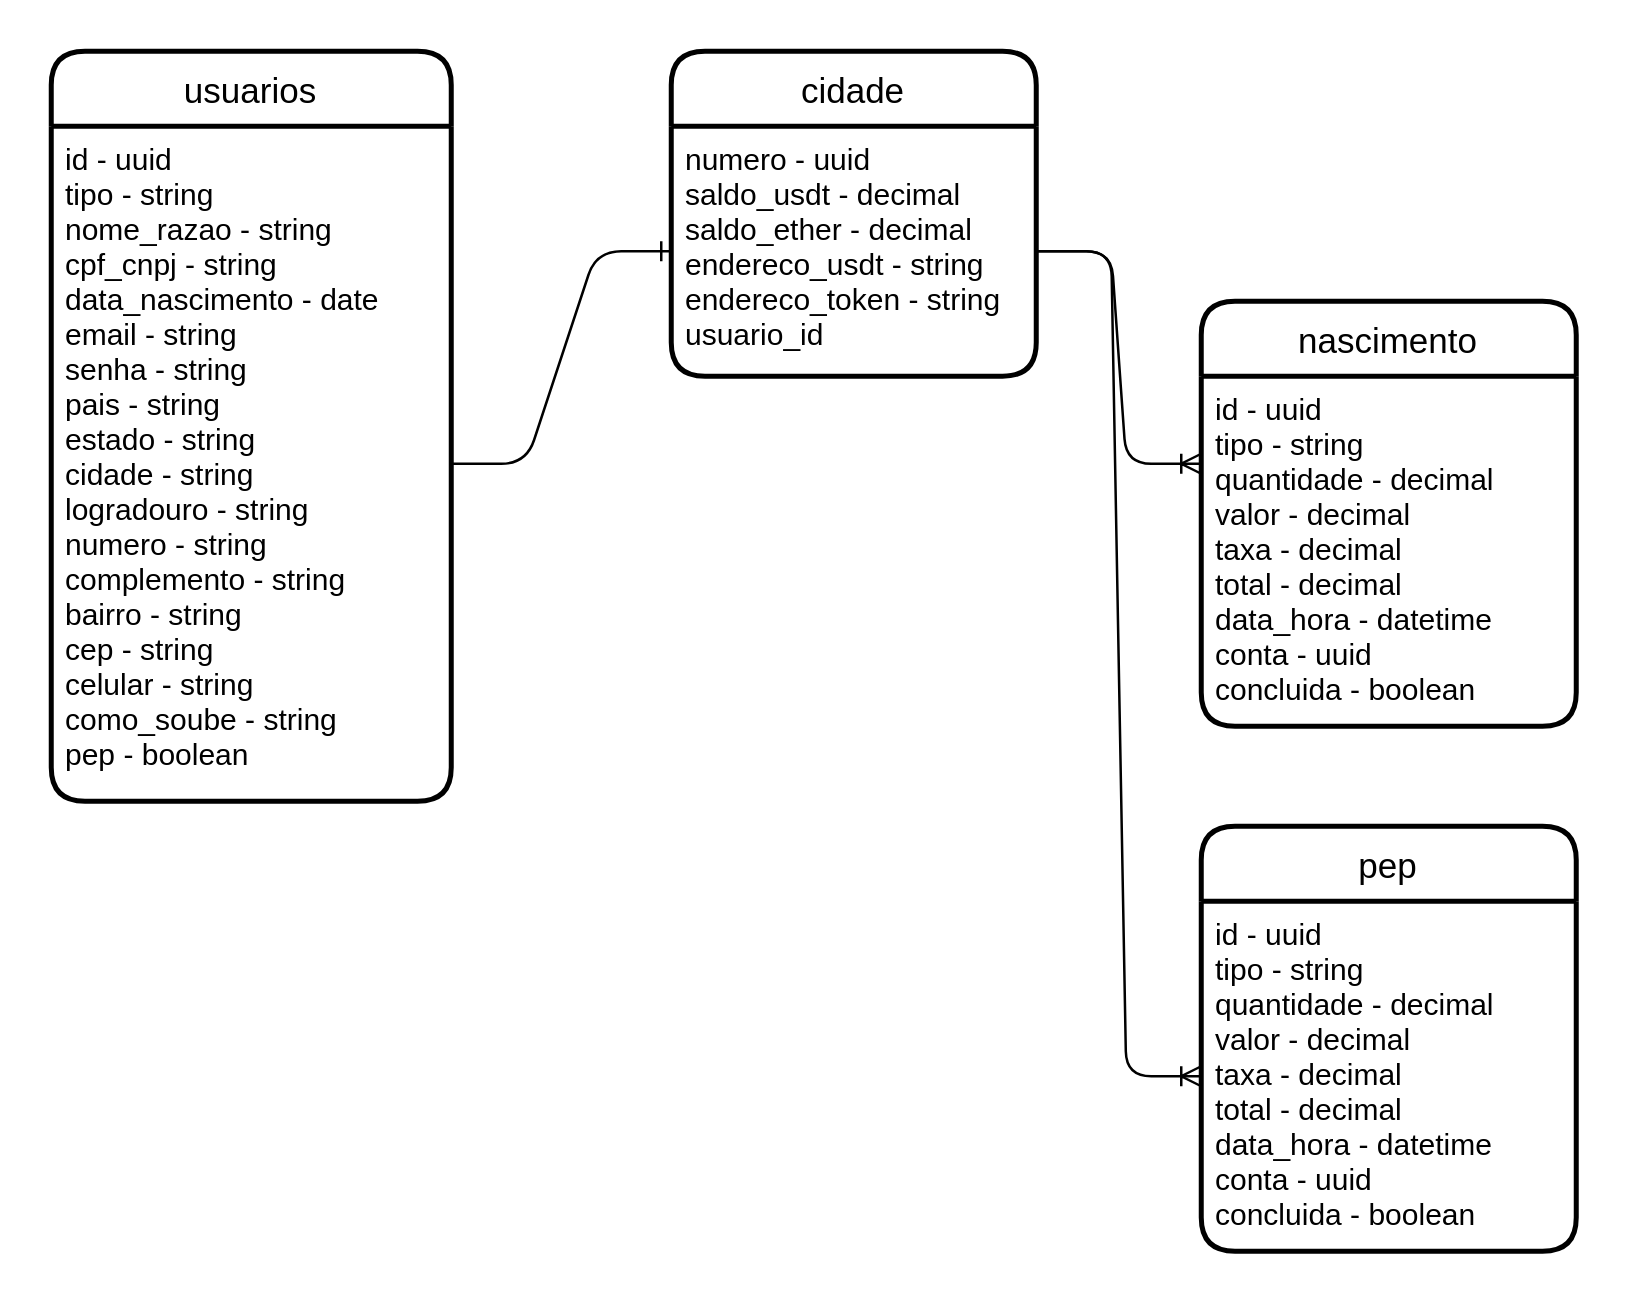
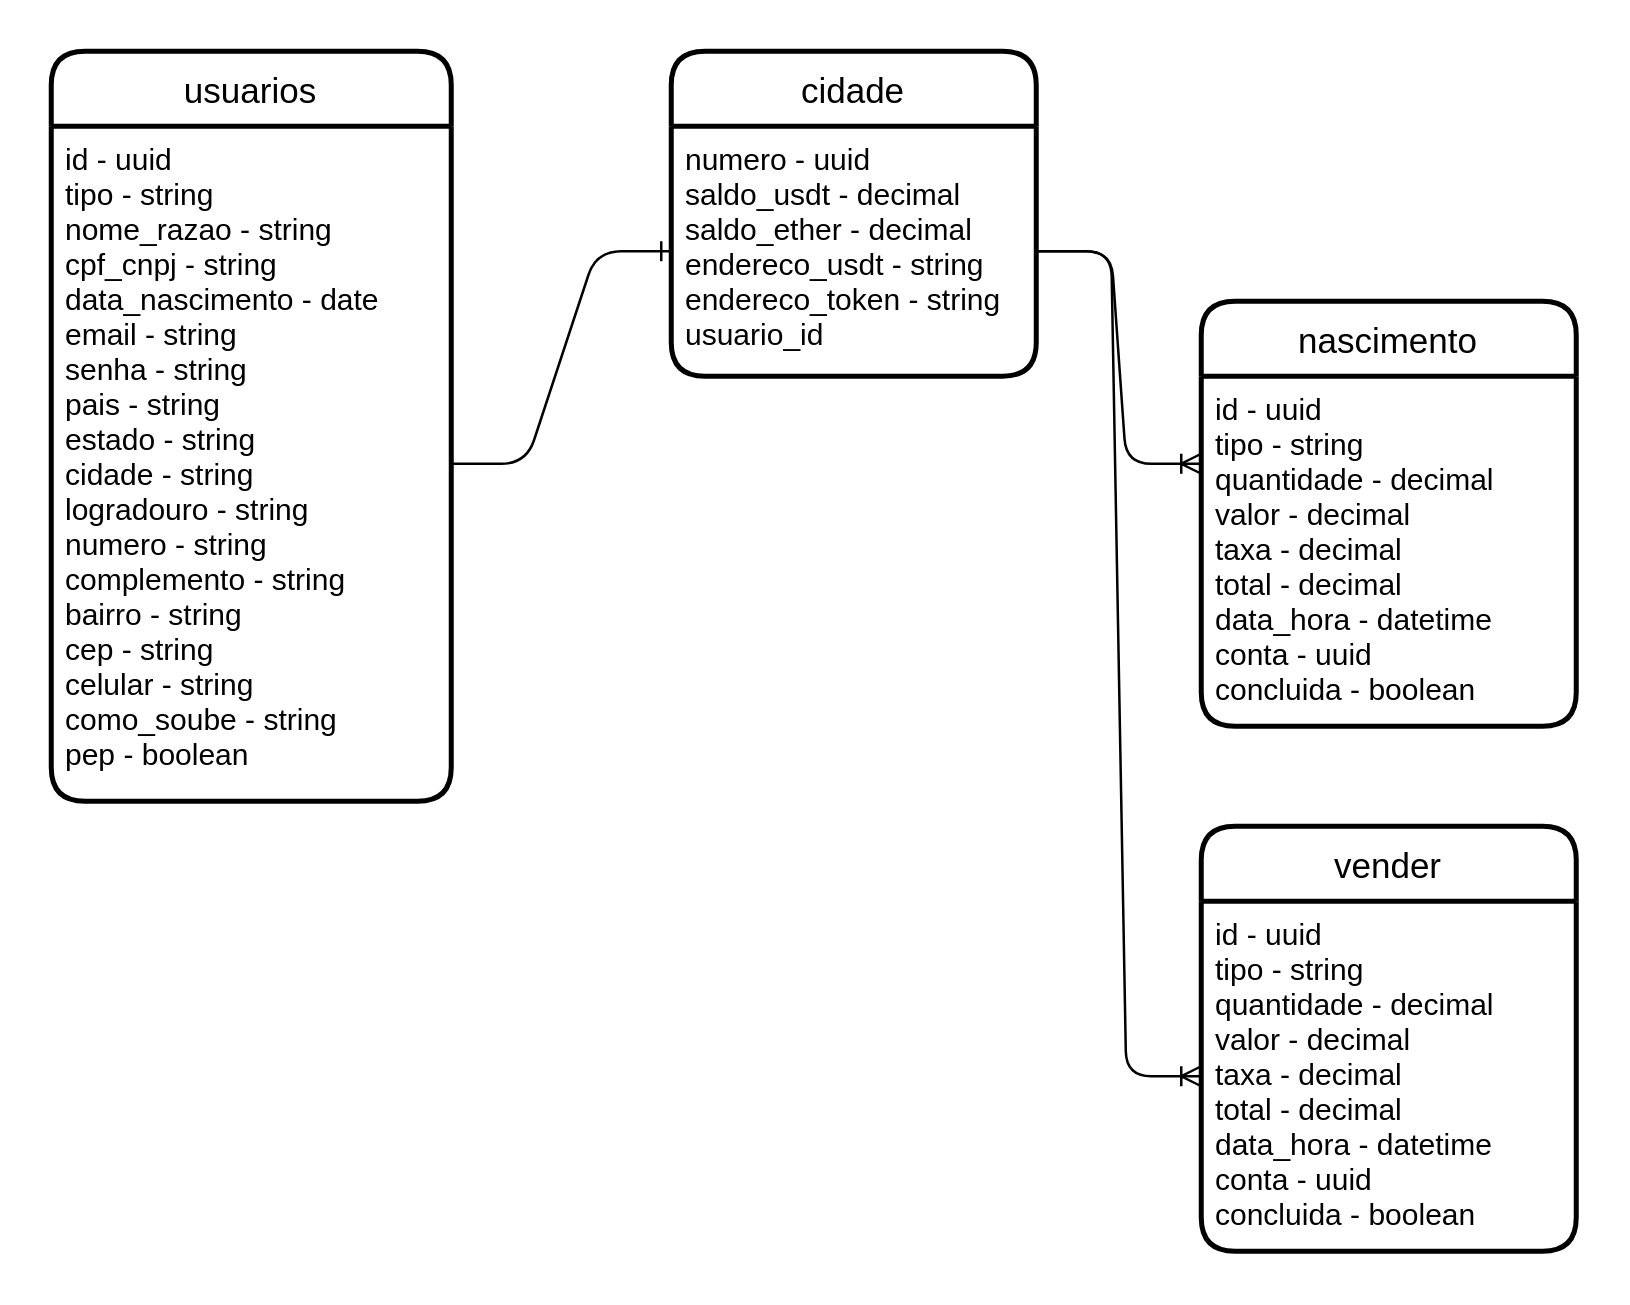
(1388, 866) -> (1388, 866)
